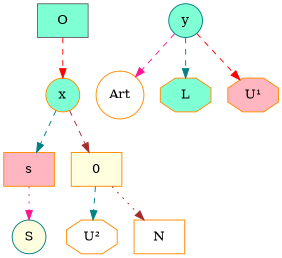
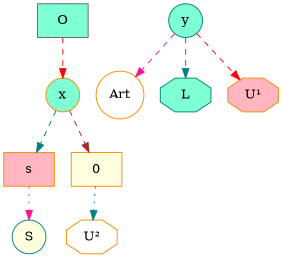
(186, 95) -> (186, 95)
(95, 199) -> (95, 199)
(159, 237) -> none
